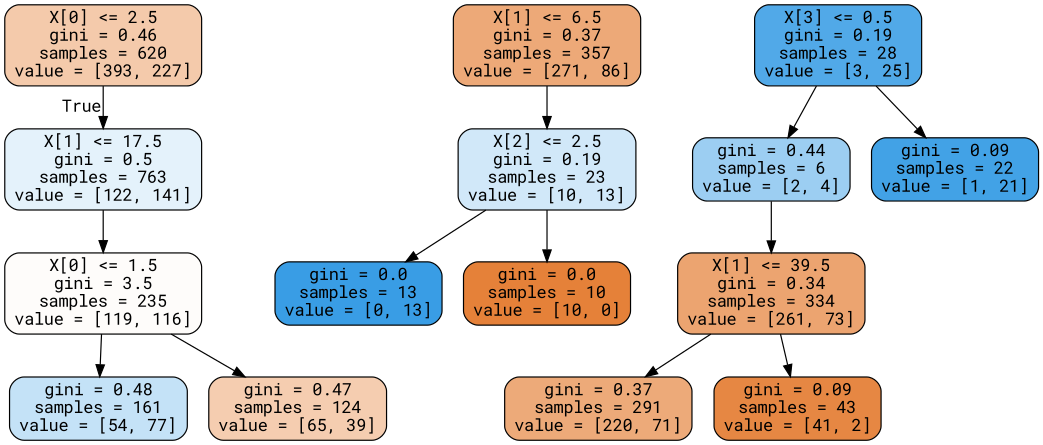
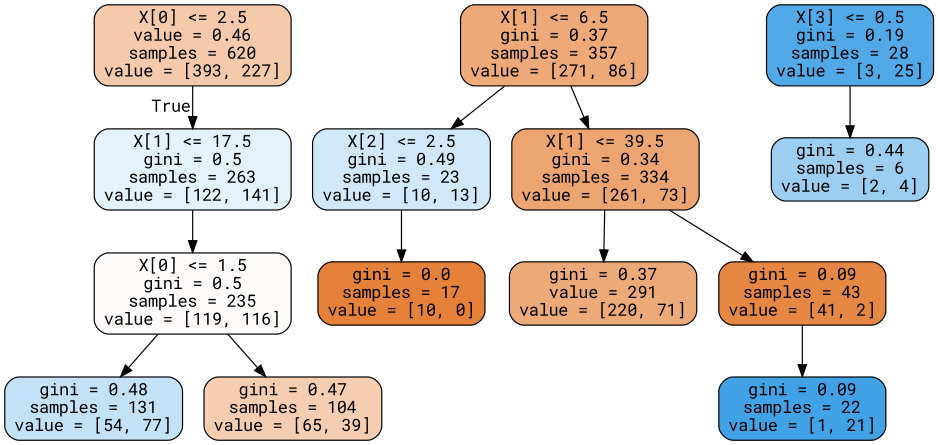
(103, 45) -> (193, 45)
(897, 108) -> (802, 345)
(103, 169) -> (193, 169)
(547, 169) -> (401, 169)
(771, 221) -> (577, 102)
(103, 293) -> (193, 293)
(359, 293) -> none
(547, 293) -> (401, 293)
(98, 409) -> (94, 409)
(298, 409) -> (293, 409)
(598, 409) -> (603, 293)
